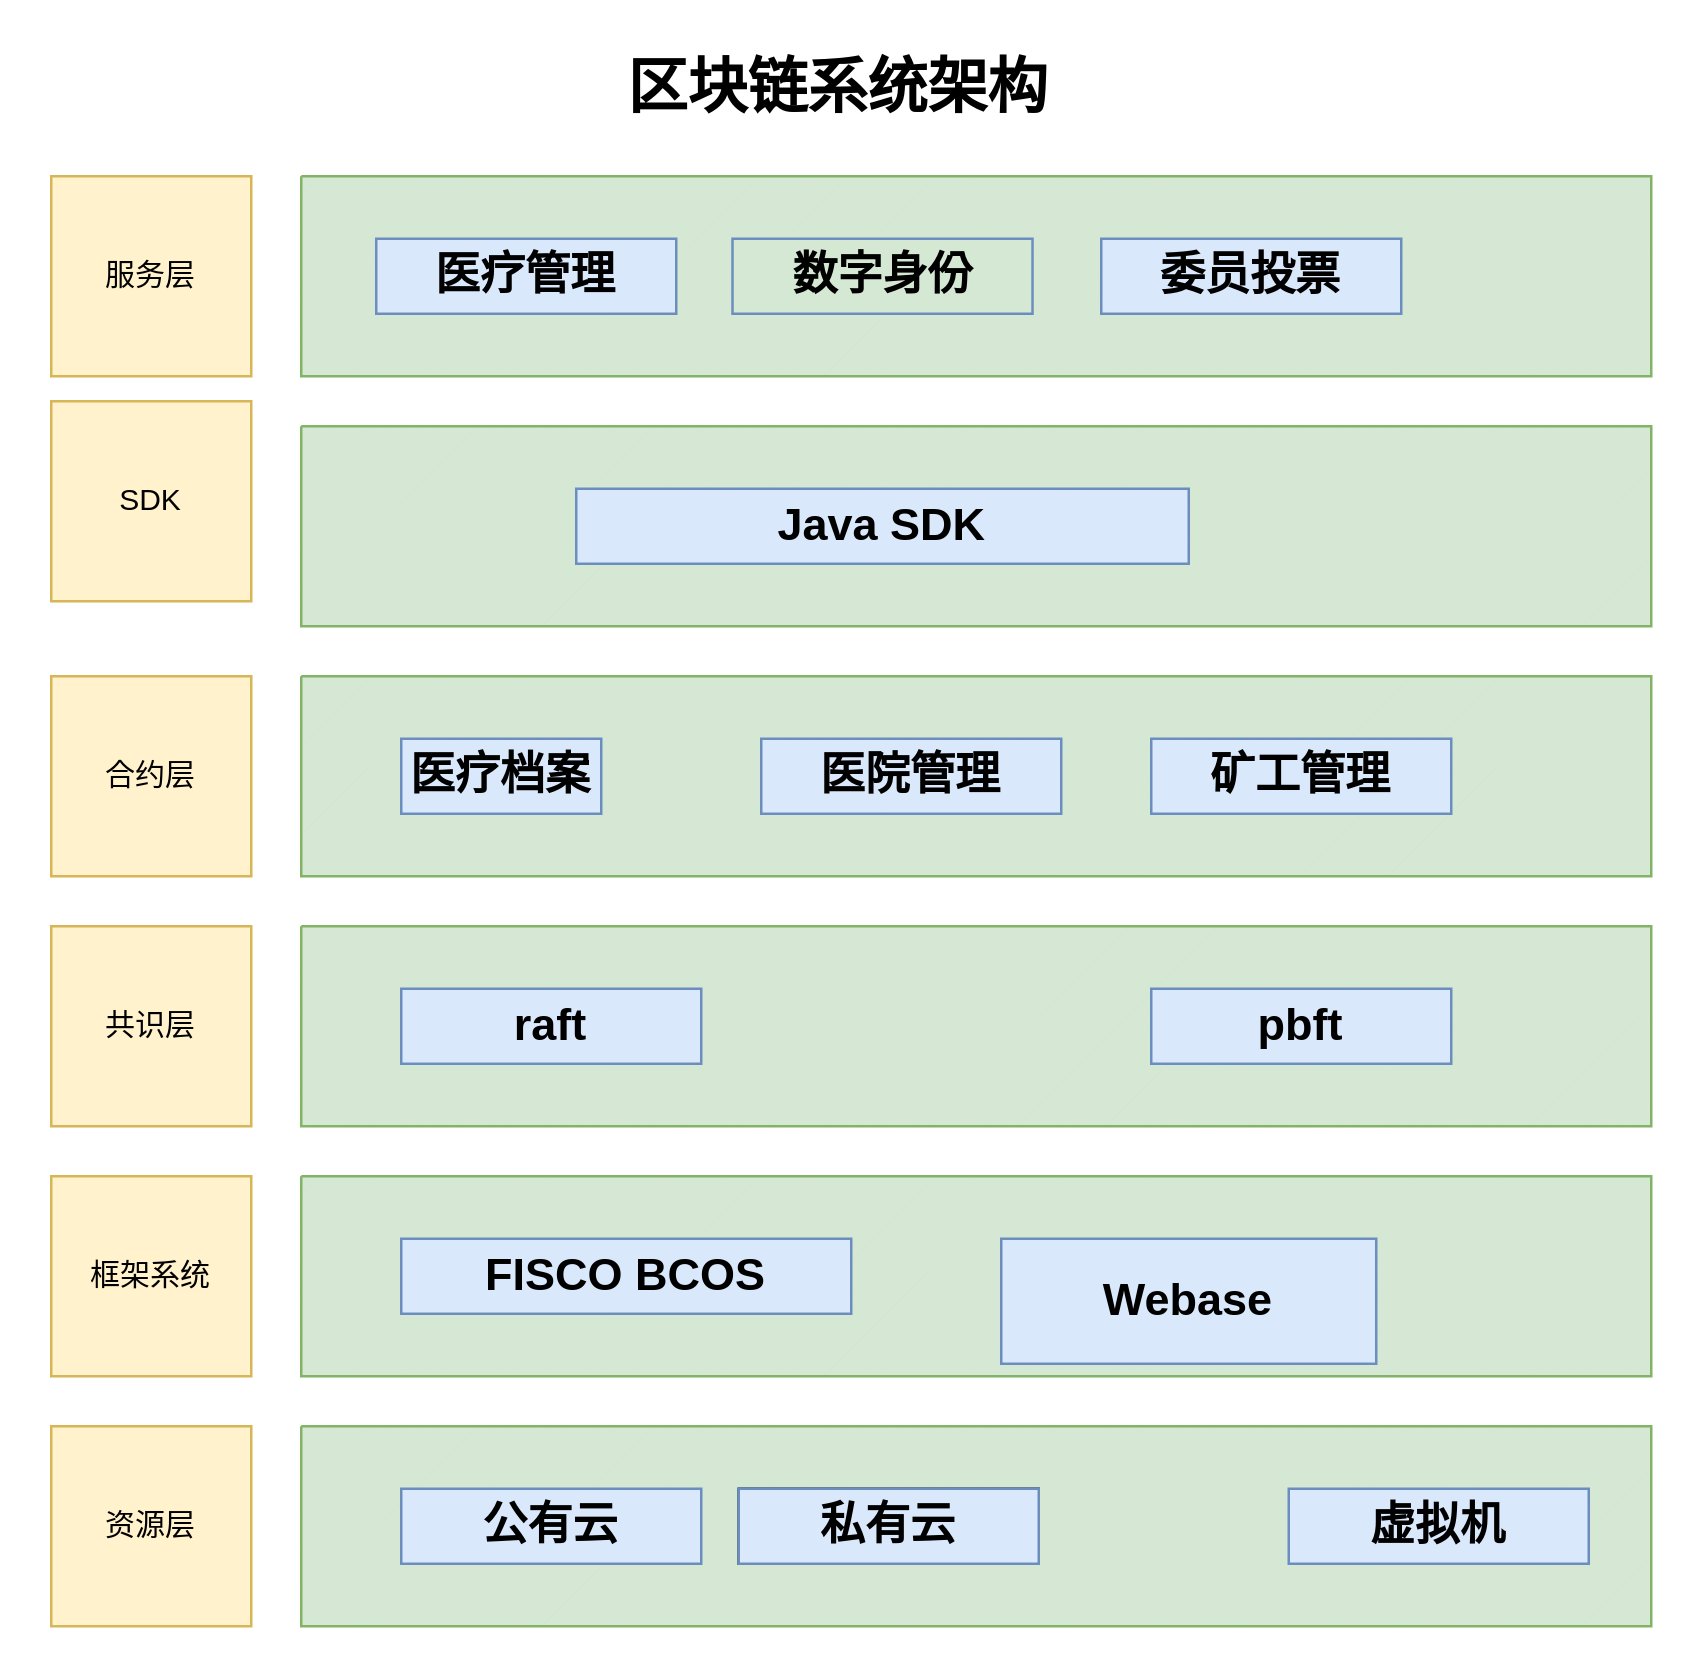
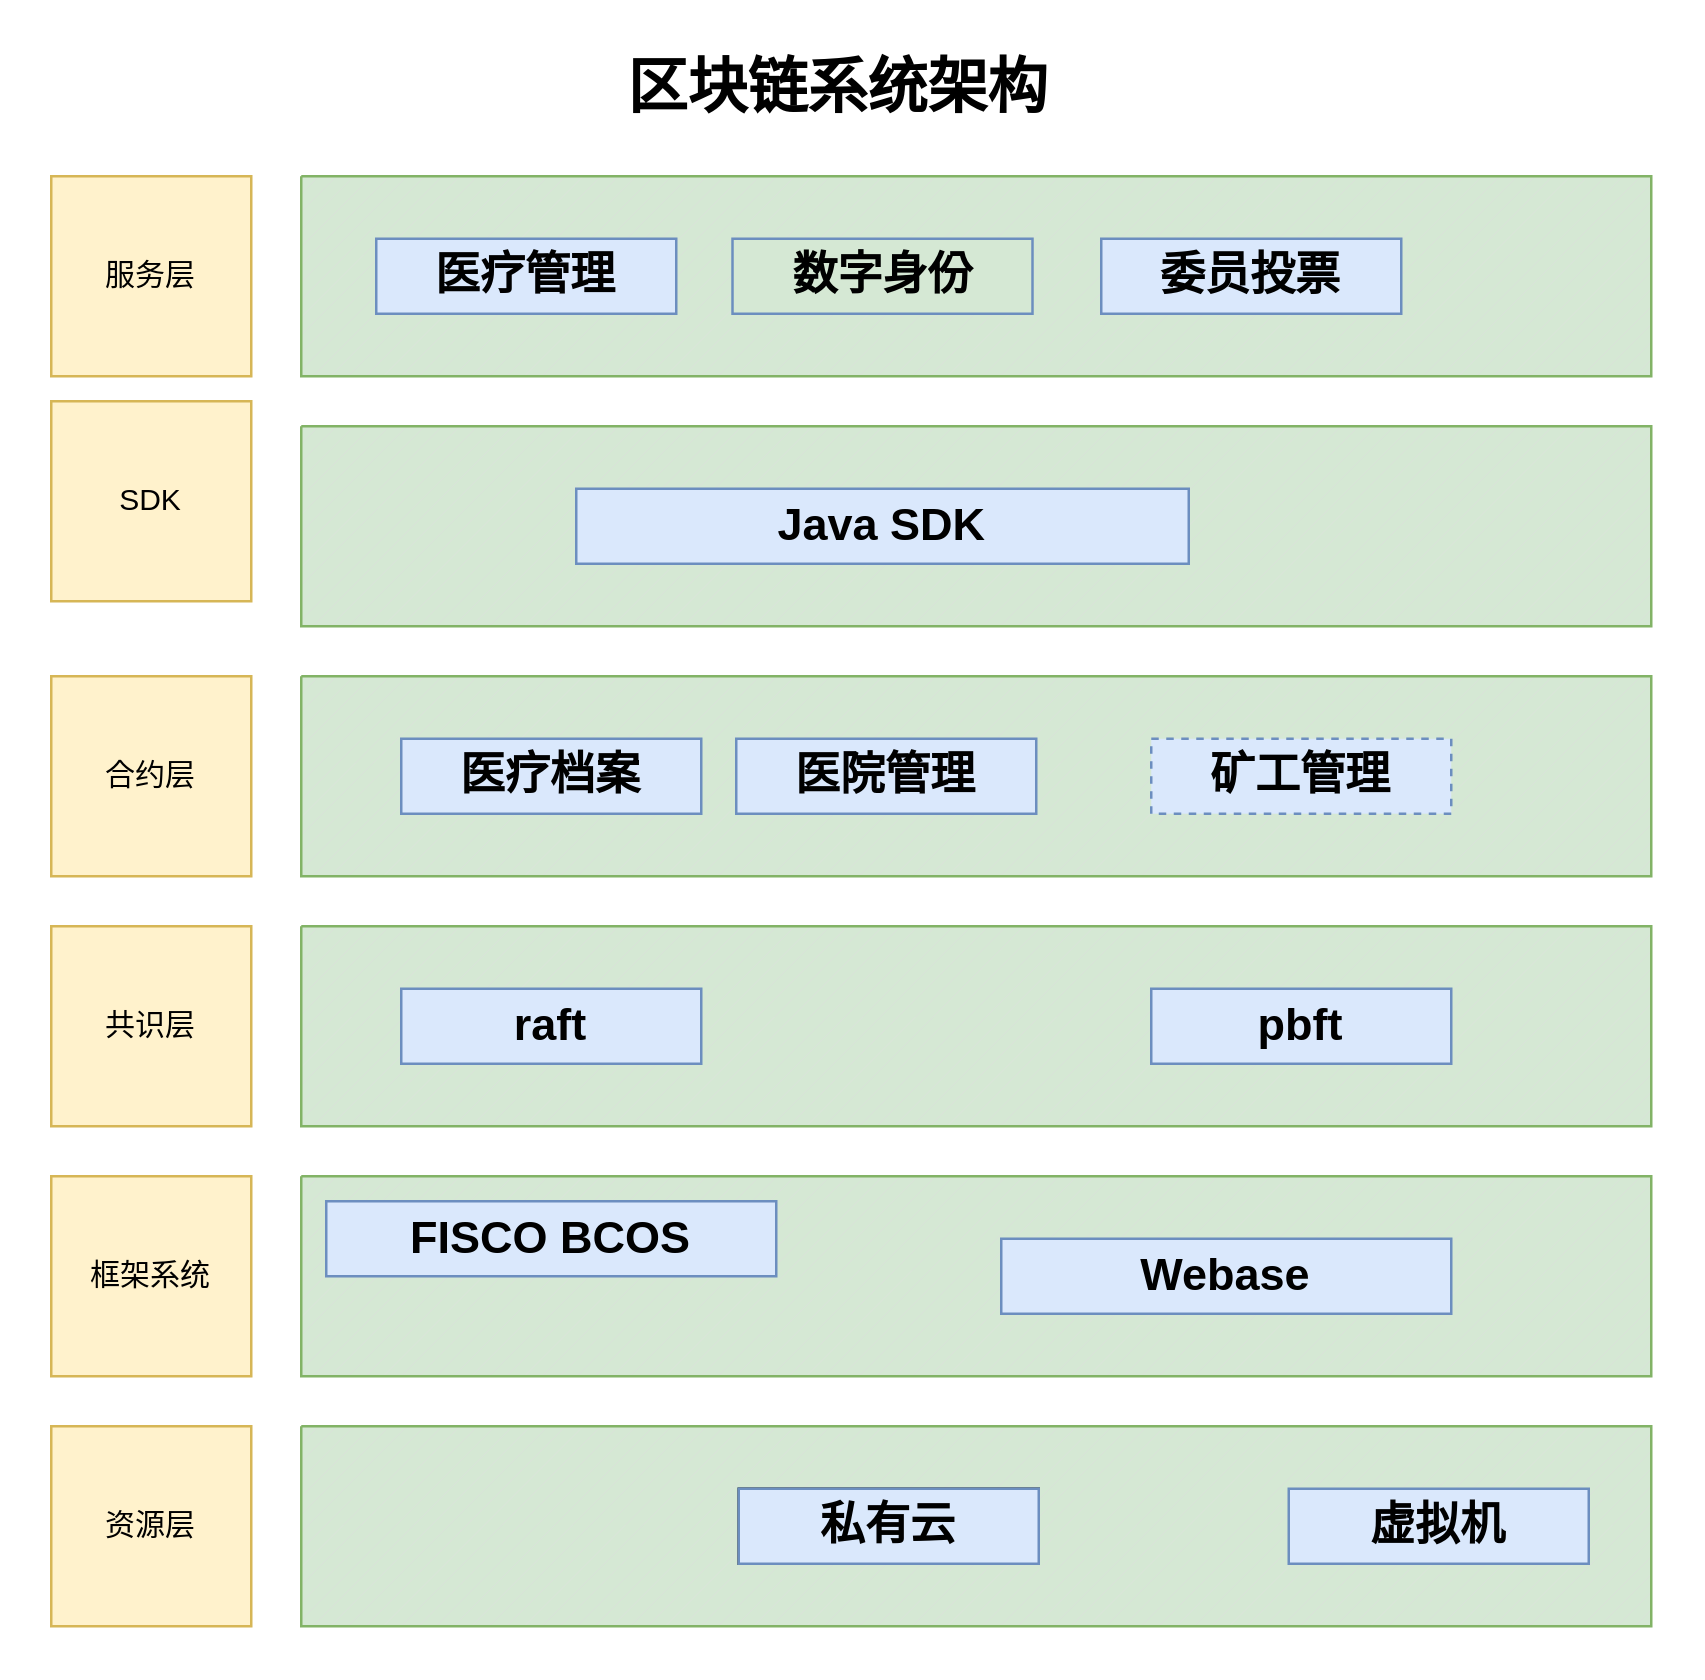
(501, 776) -> (551, 776)
(911, 776) -> (886, 776)
(1301, 776) -> (1301, 776)
(626, 1276) -> (551, 1239)
(1189, 1301) -> (1226, 1276)
(551, 1526) -> none
